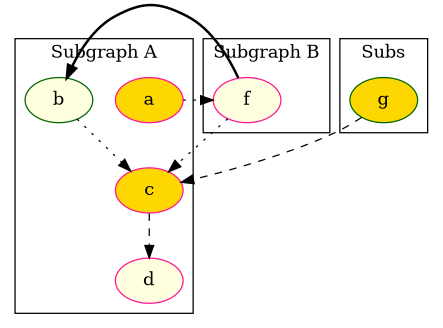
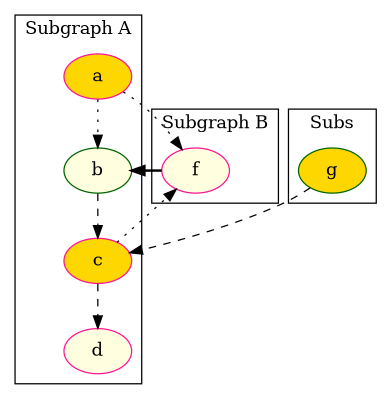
none -> (98, 117)
(99, 141) -> (98, 210)
(203, 141) -> (149, 213)
